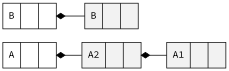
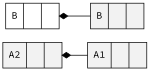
(30, 55) -> none
